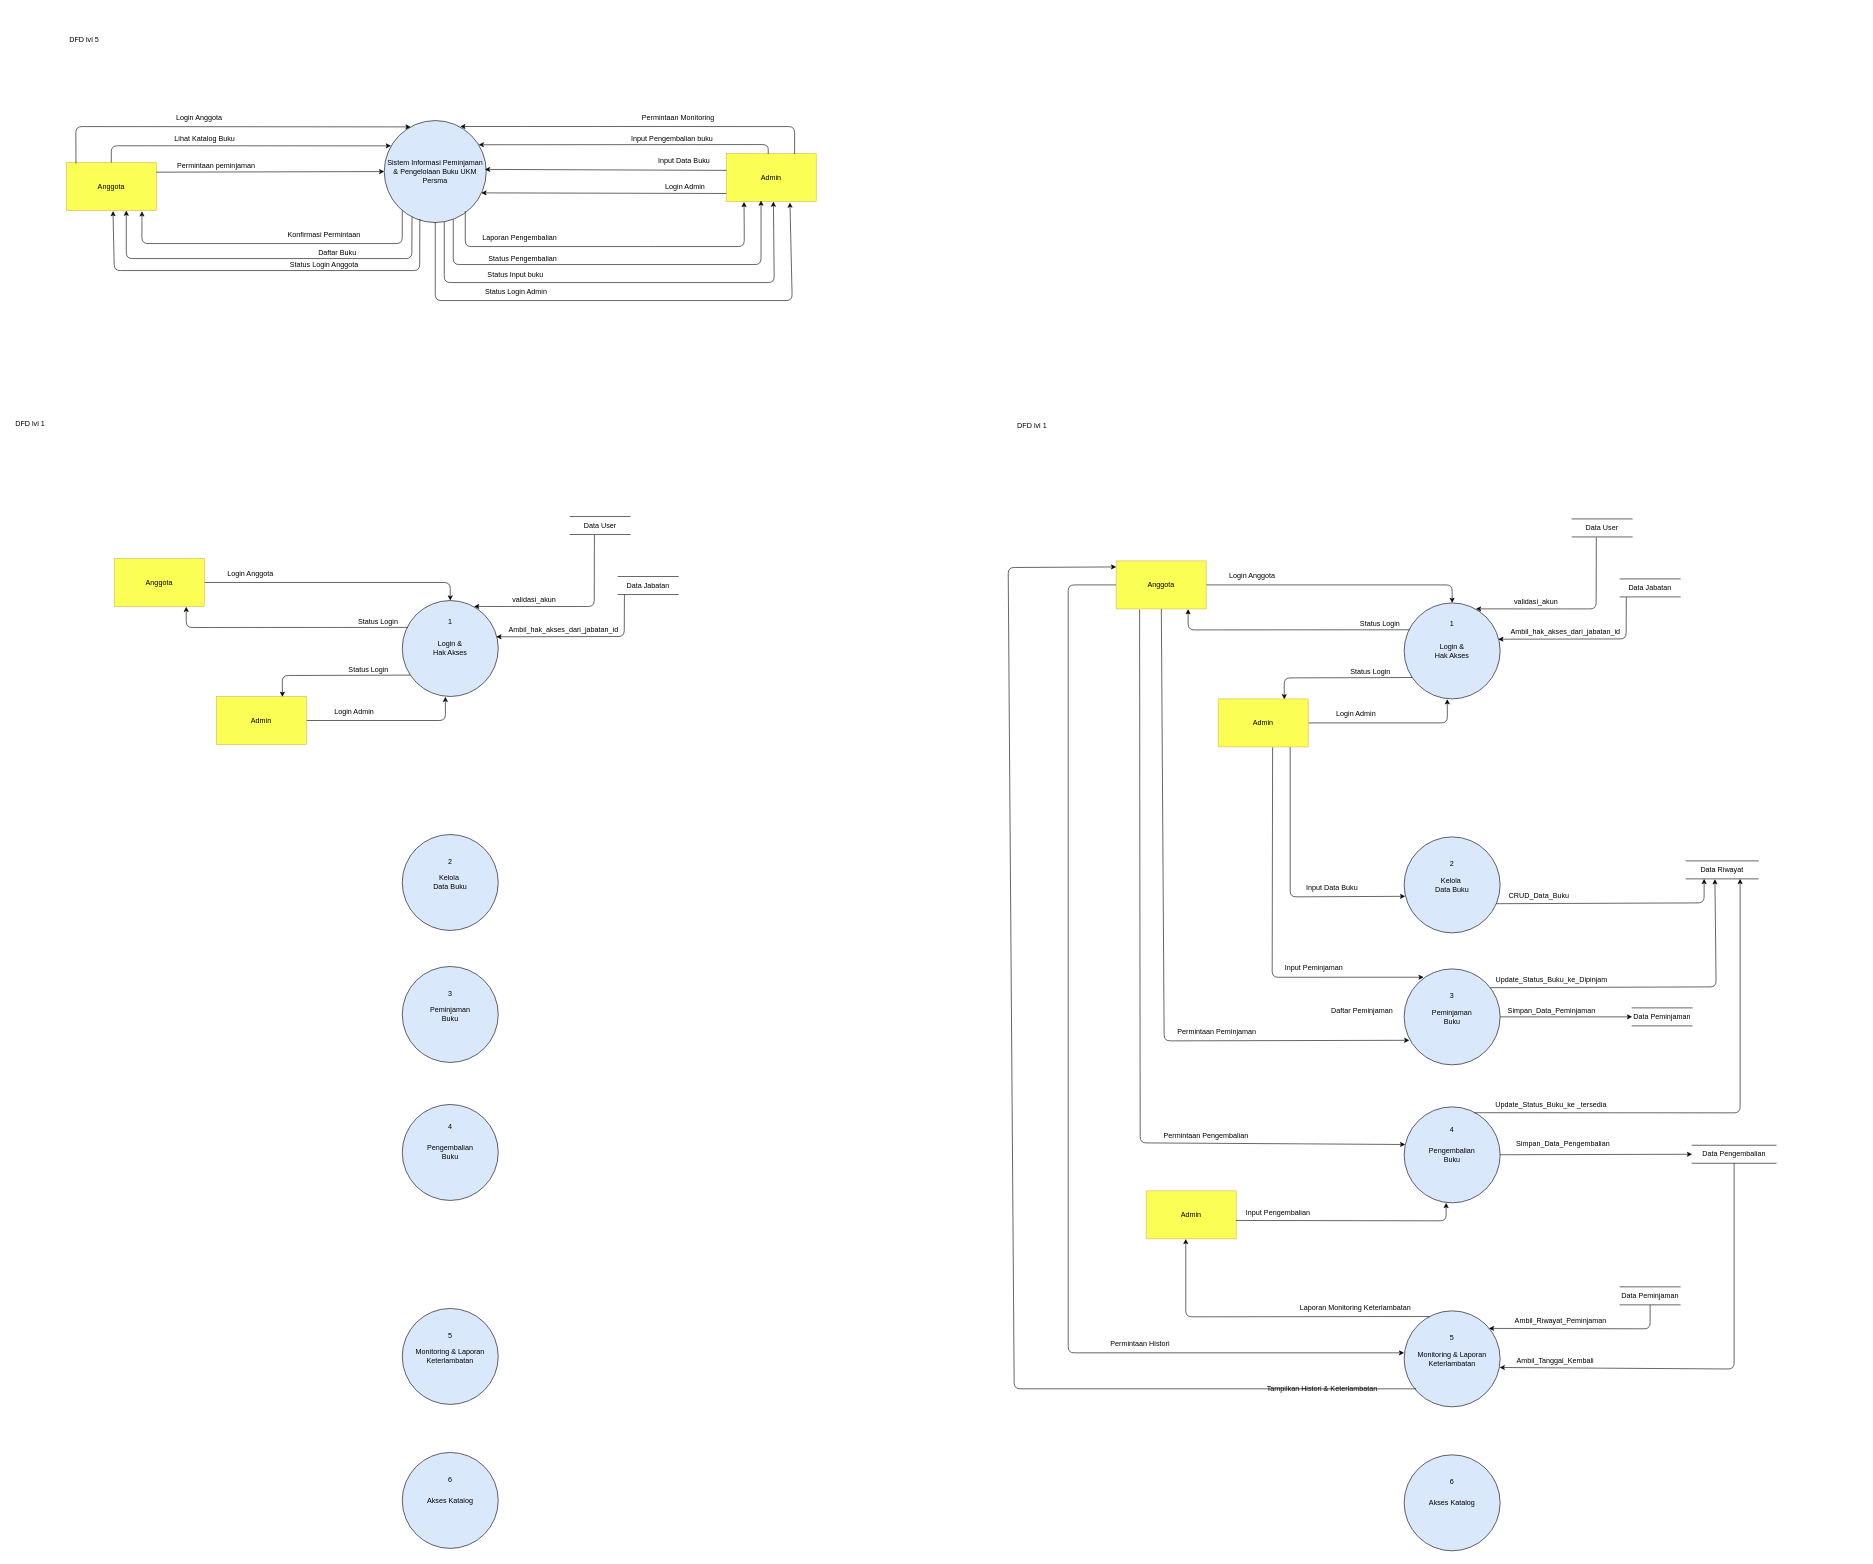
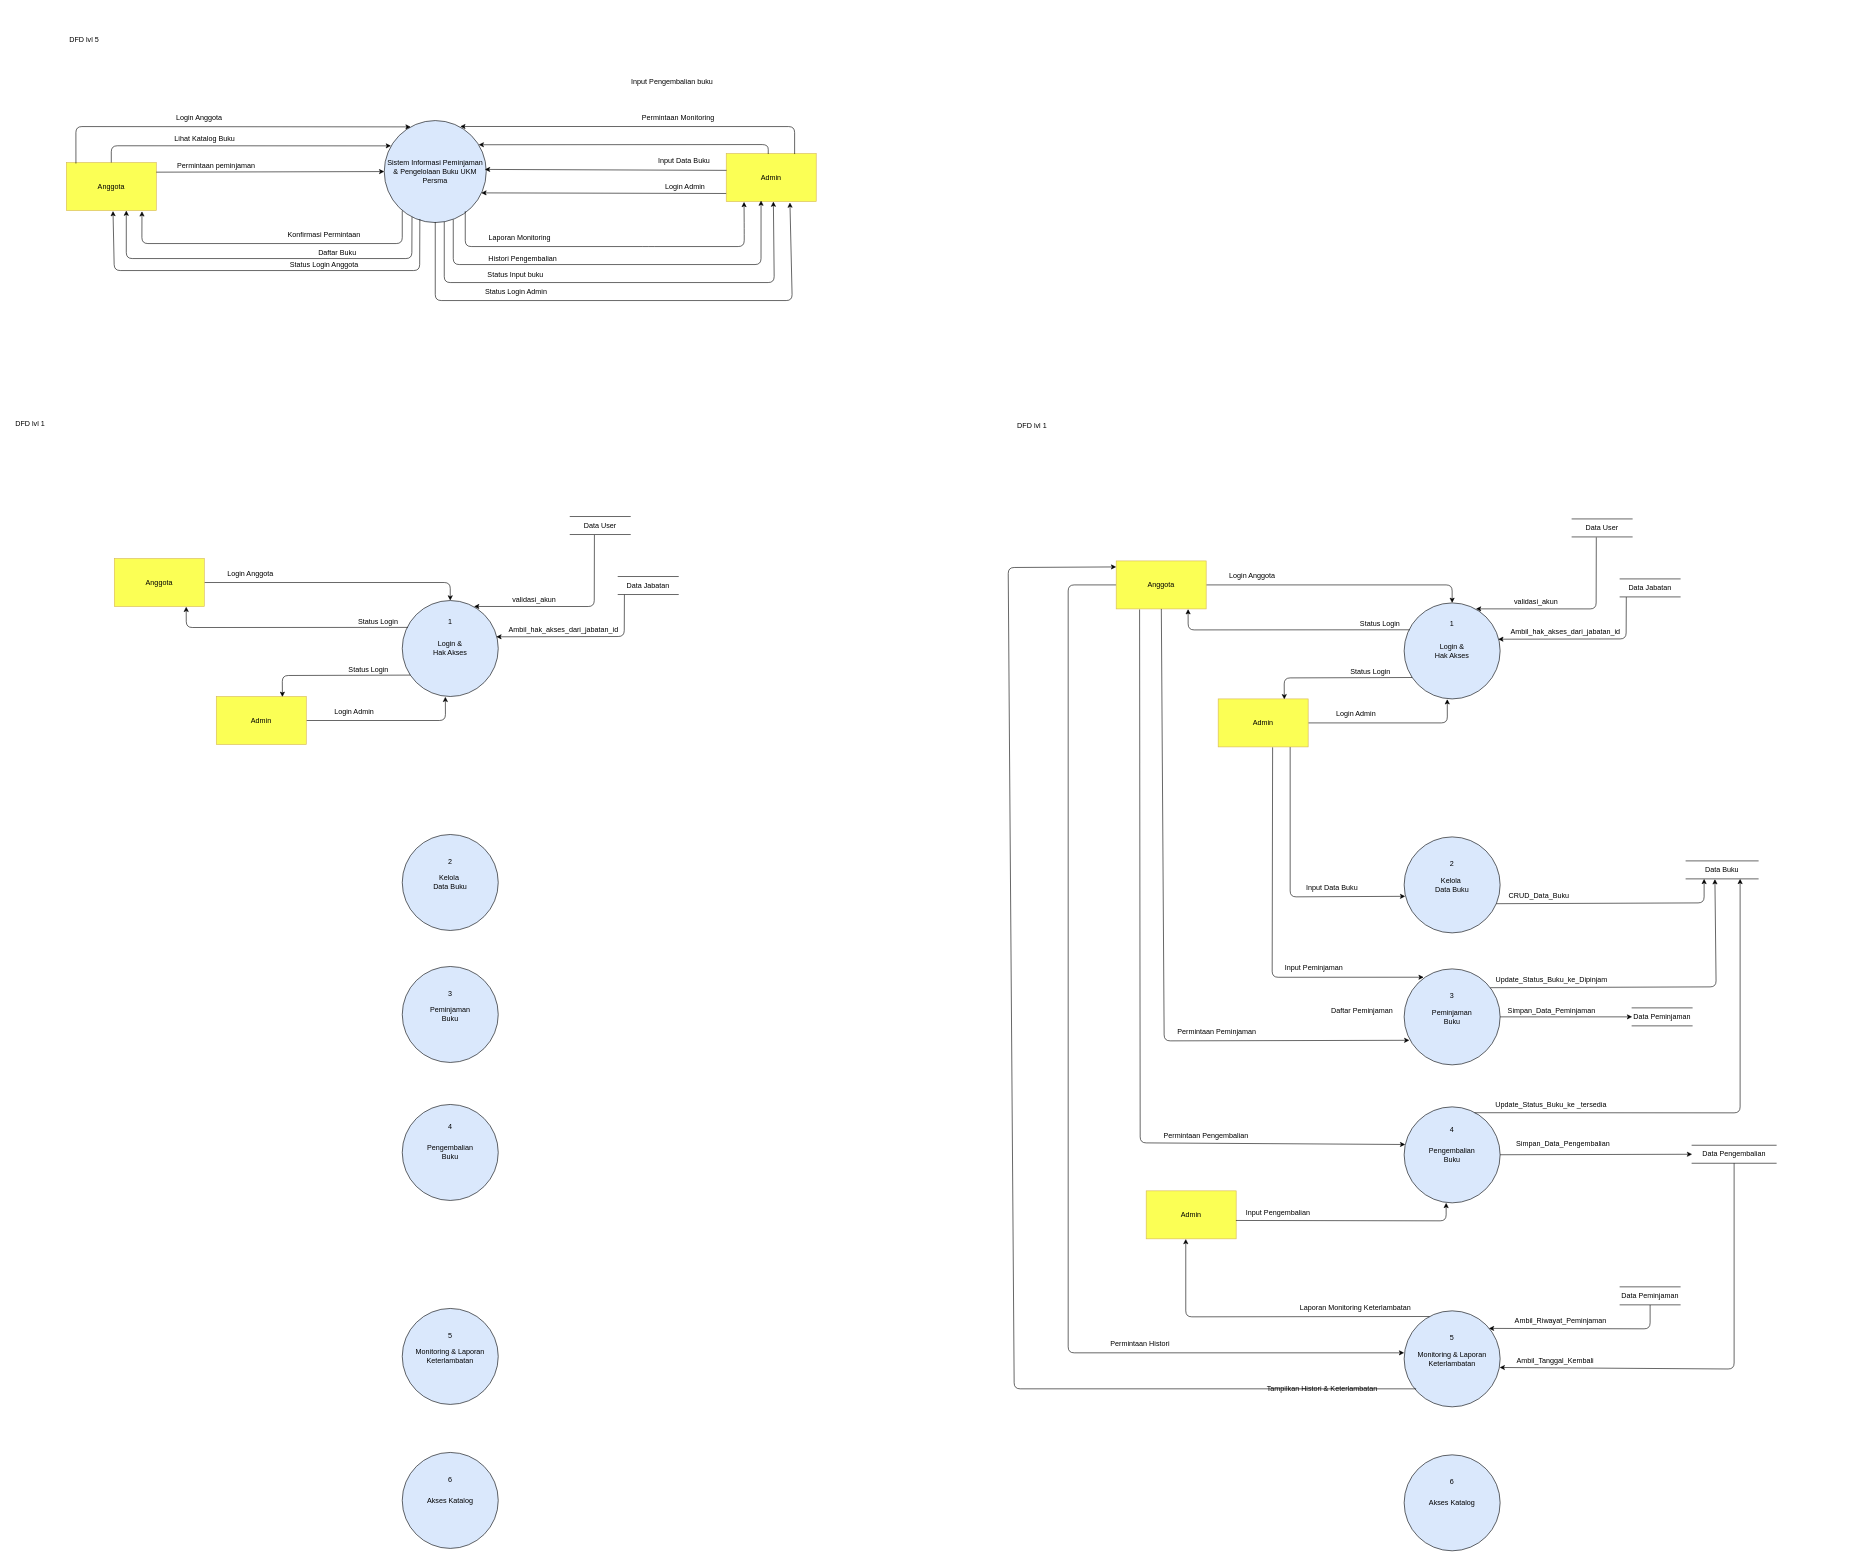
(672, 138) -> (672, 81)
(520, 238) -> (520, 238)
(523, 258) -> (523, 258)
(1722, 870) -> (1722, 870)
